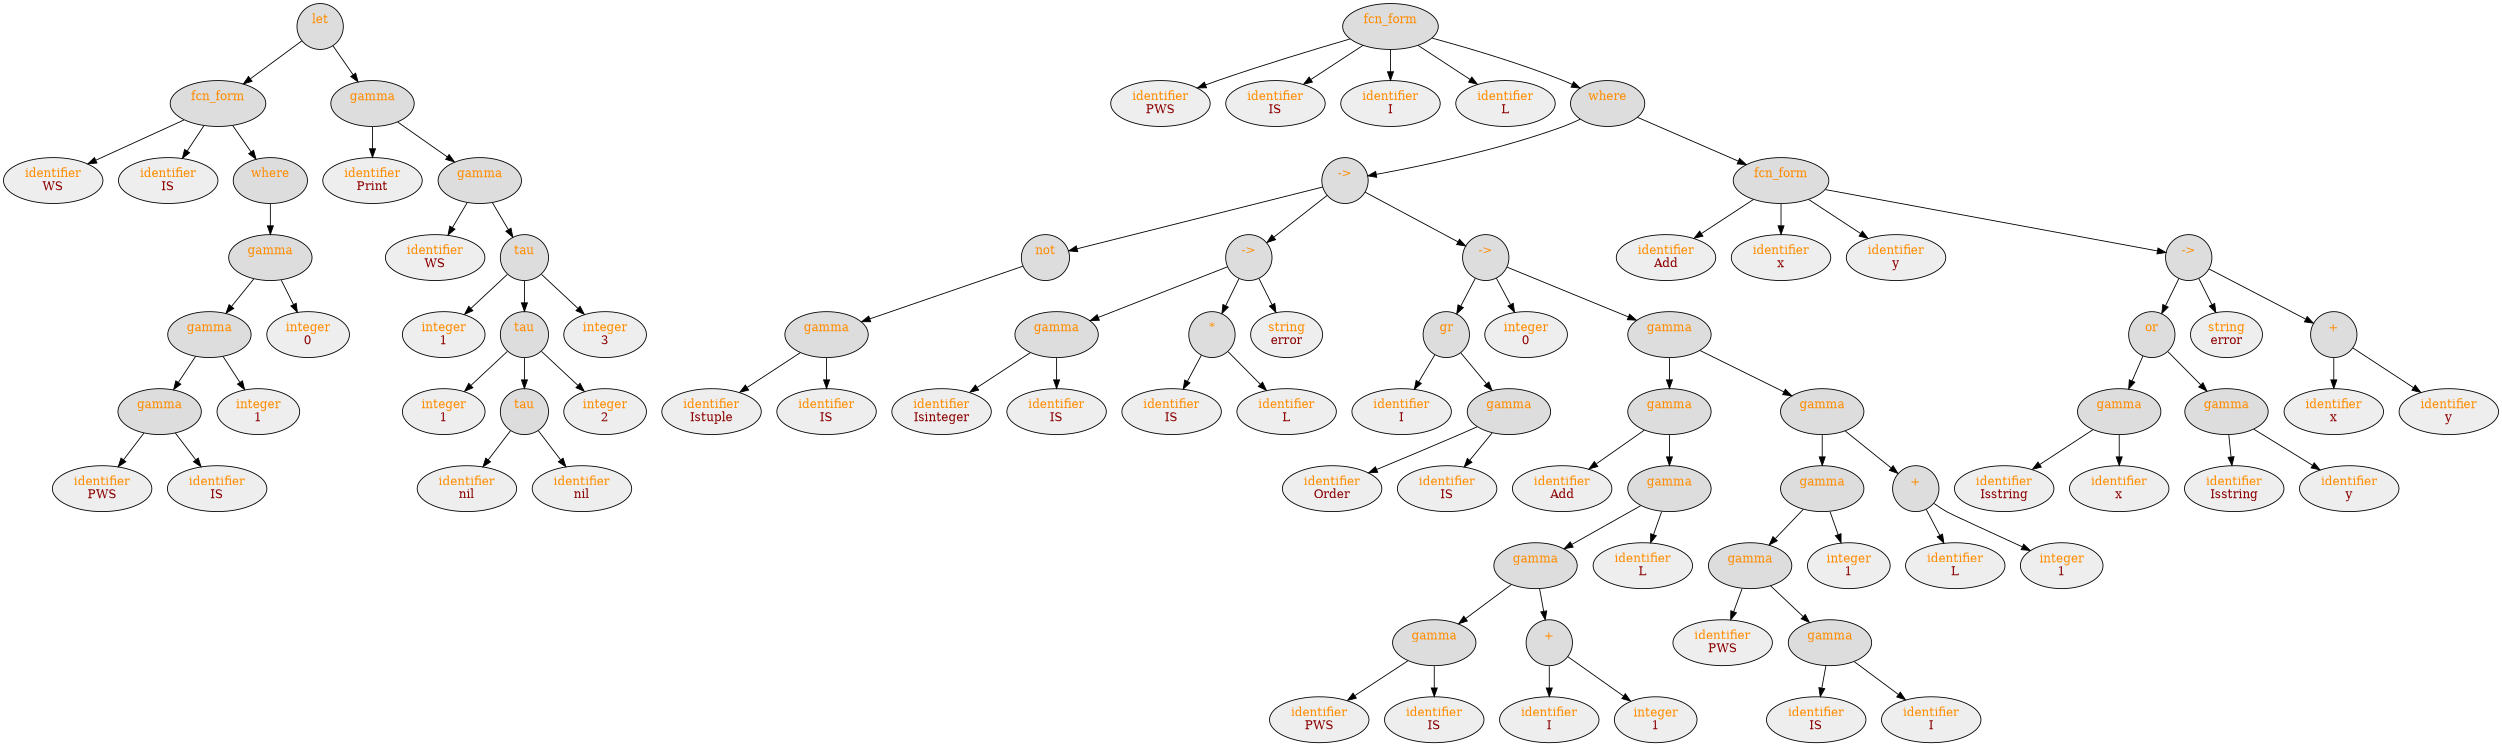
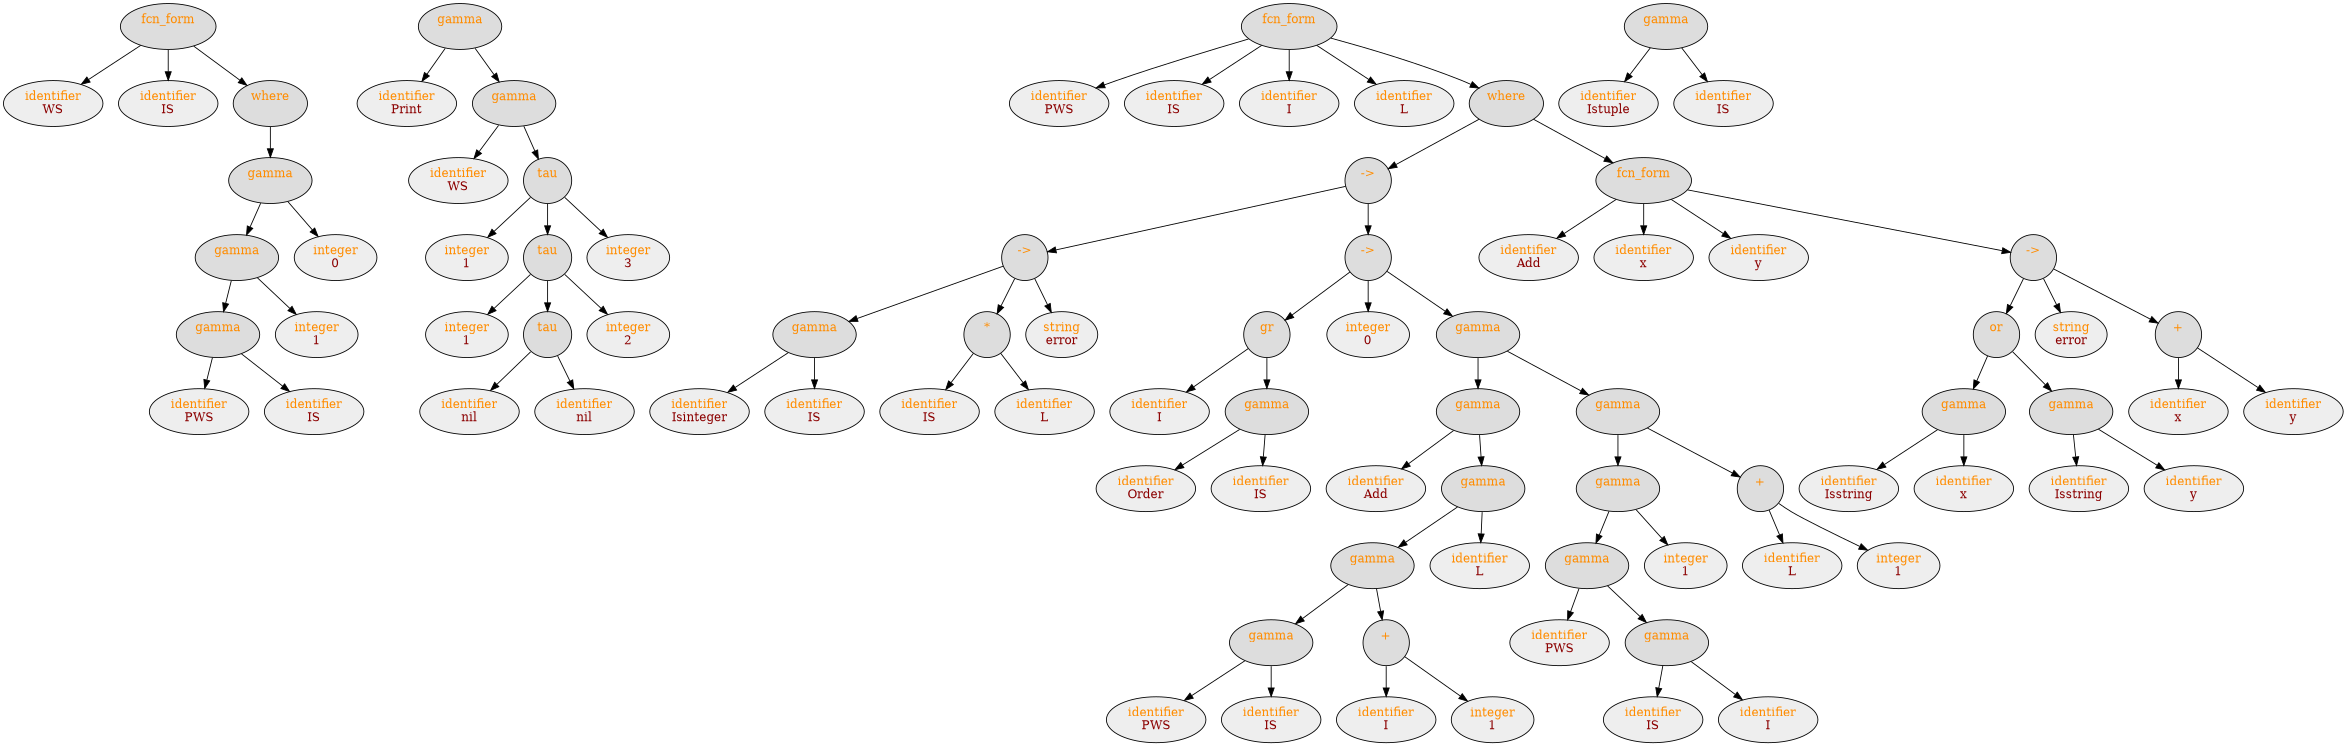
(320, 26) -> none
(1045, 258) -> none
